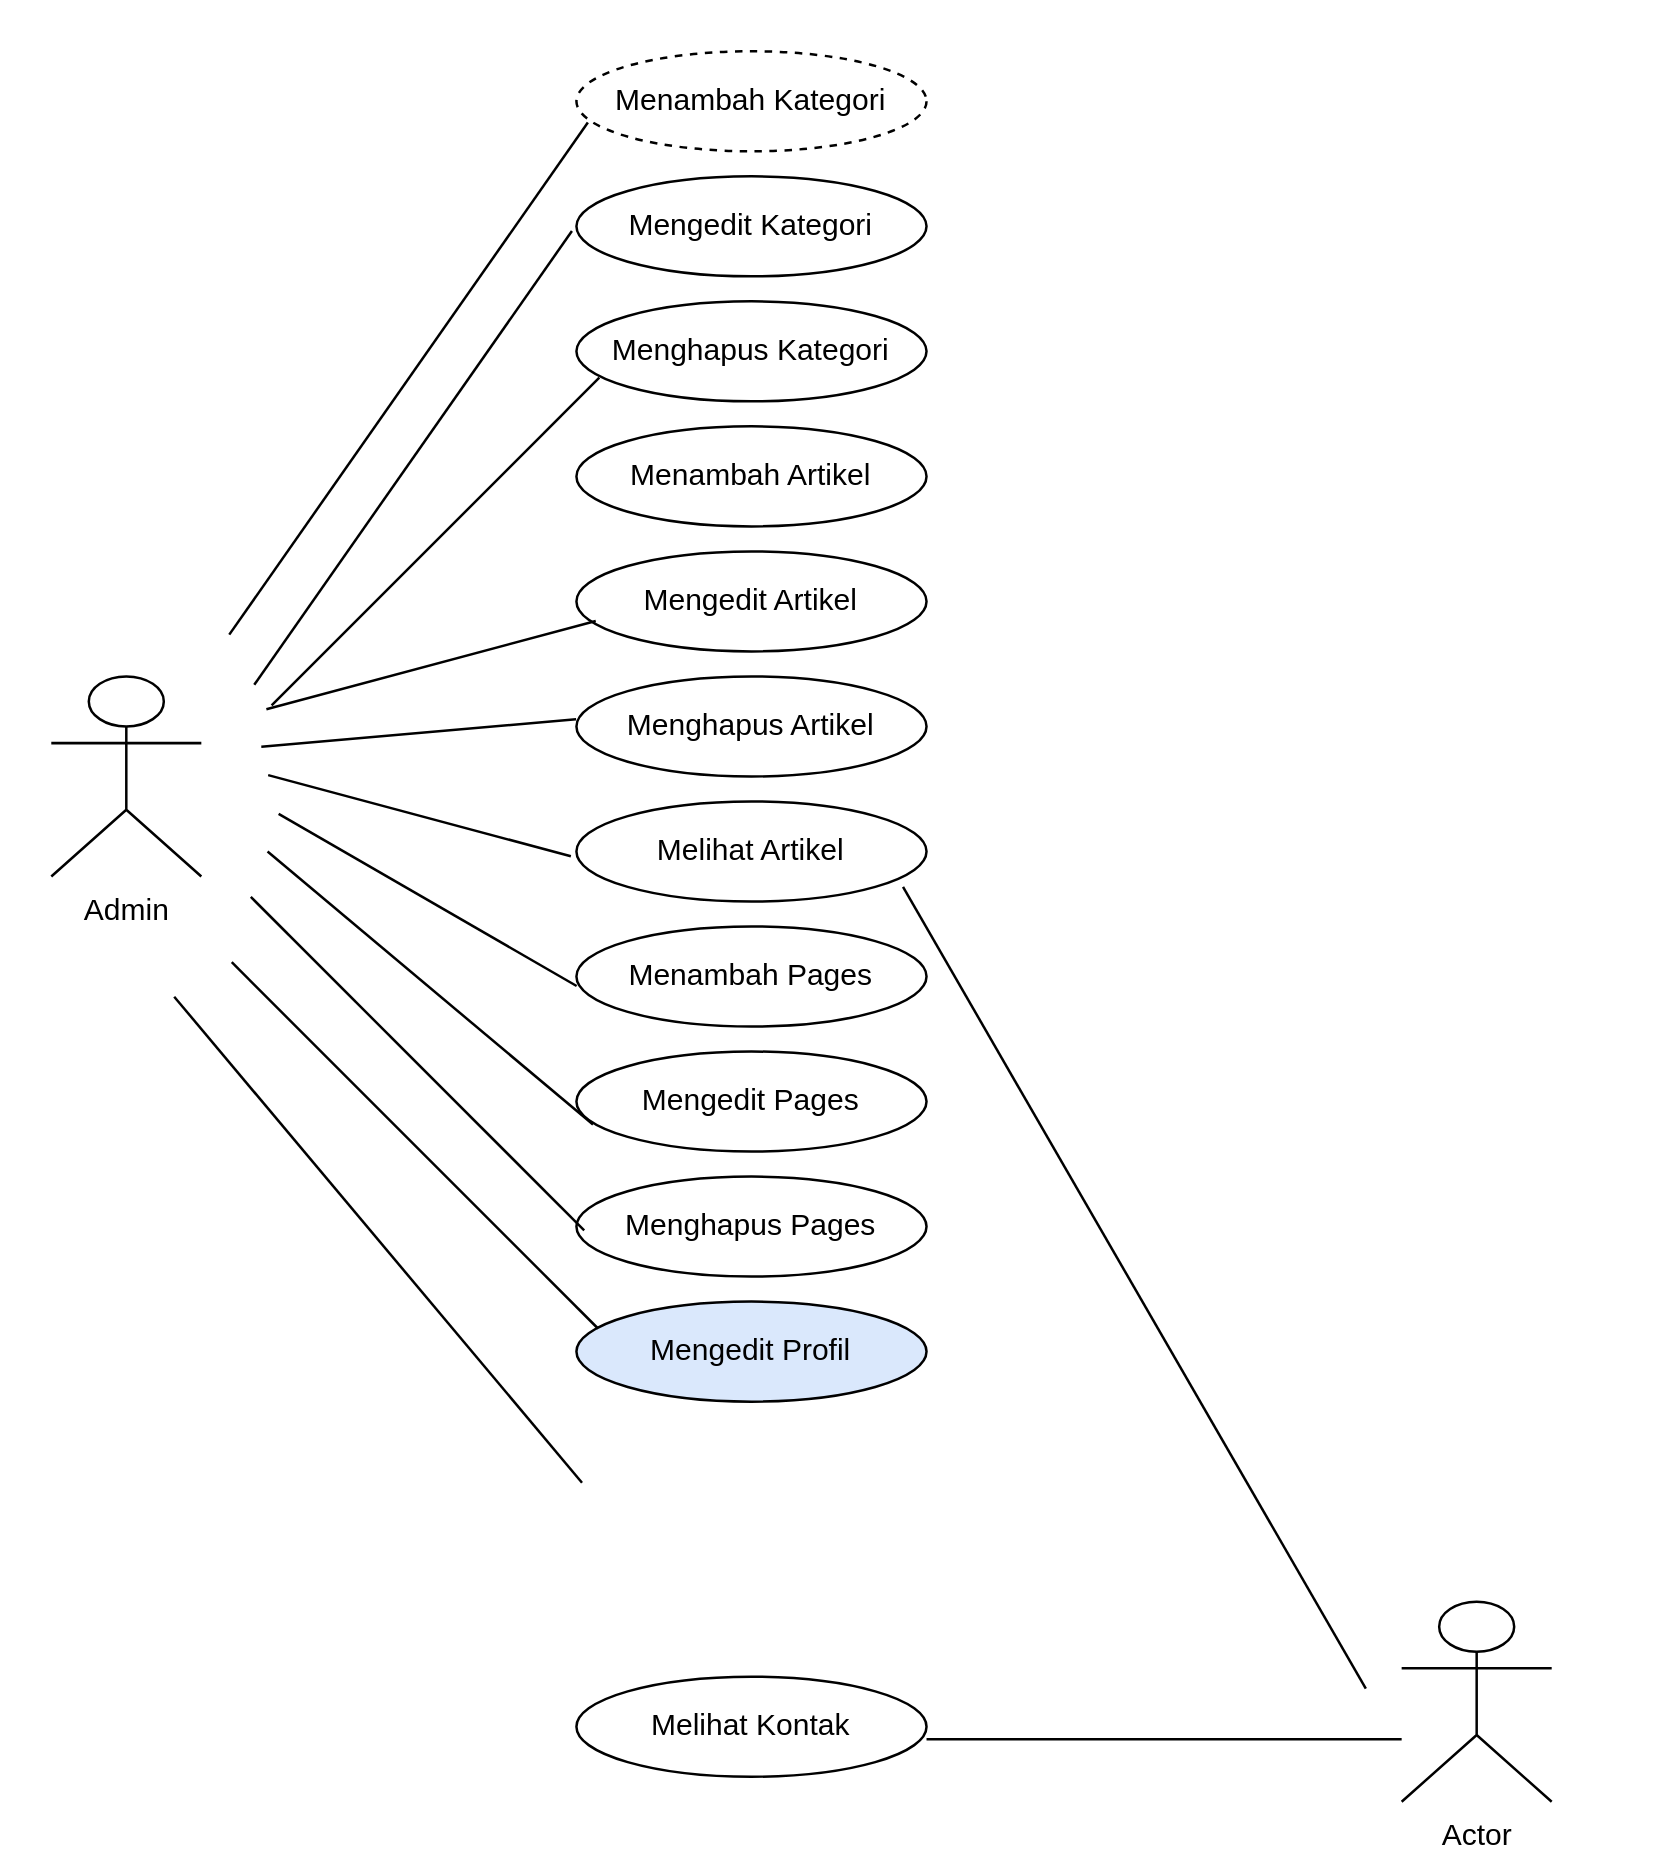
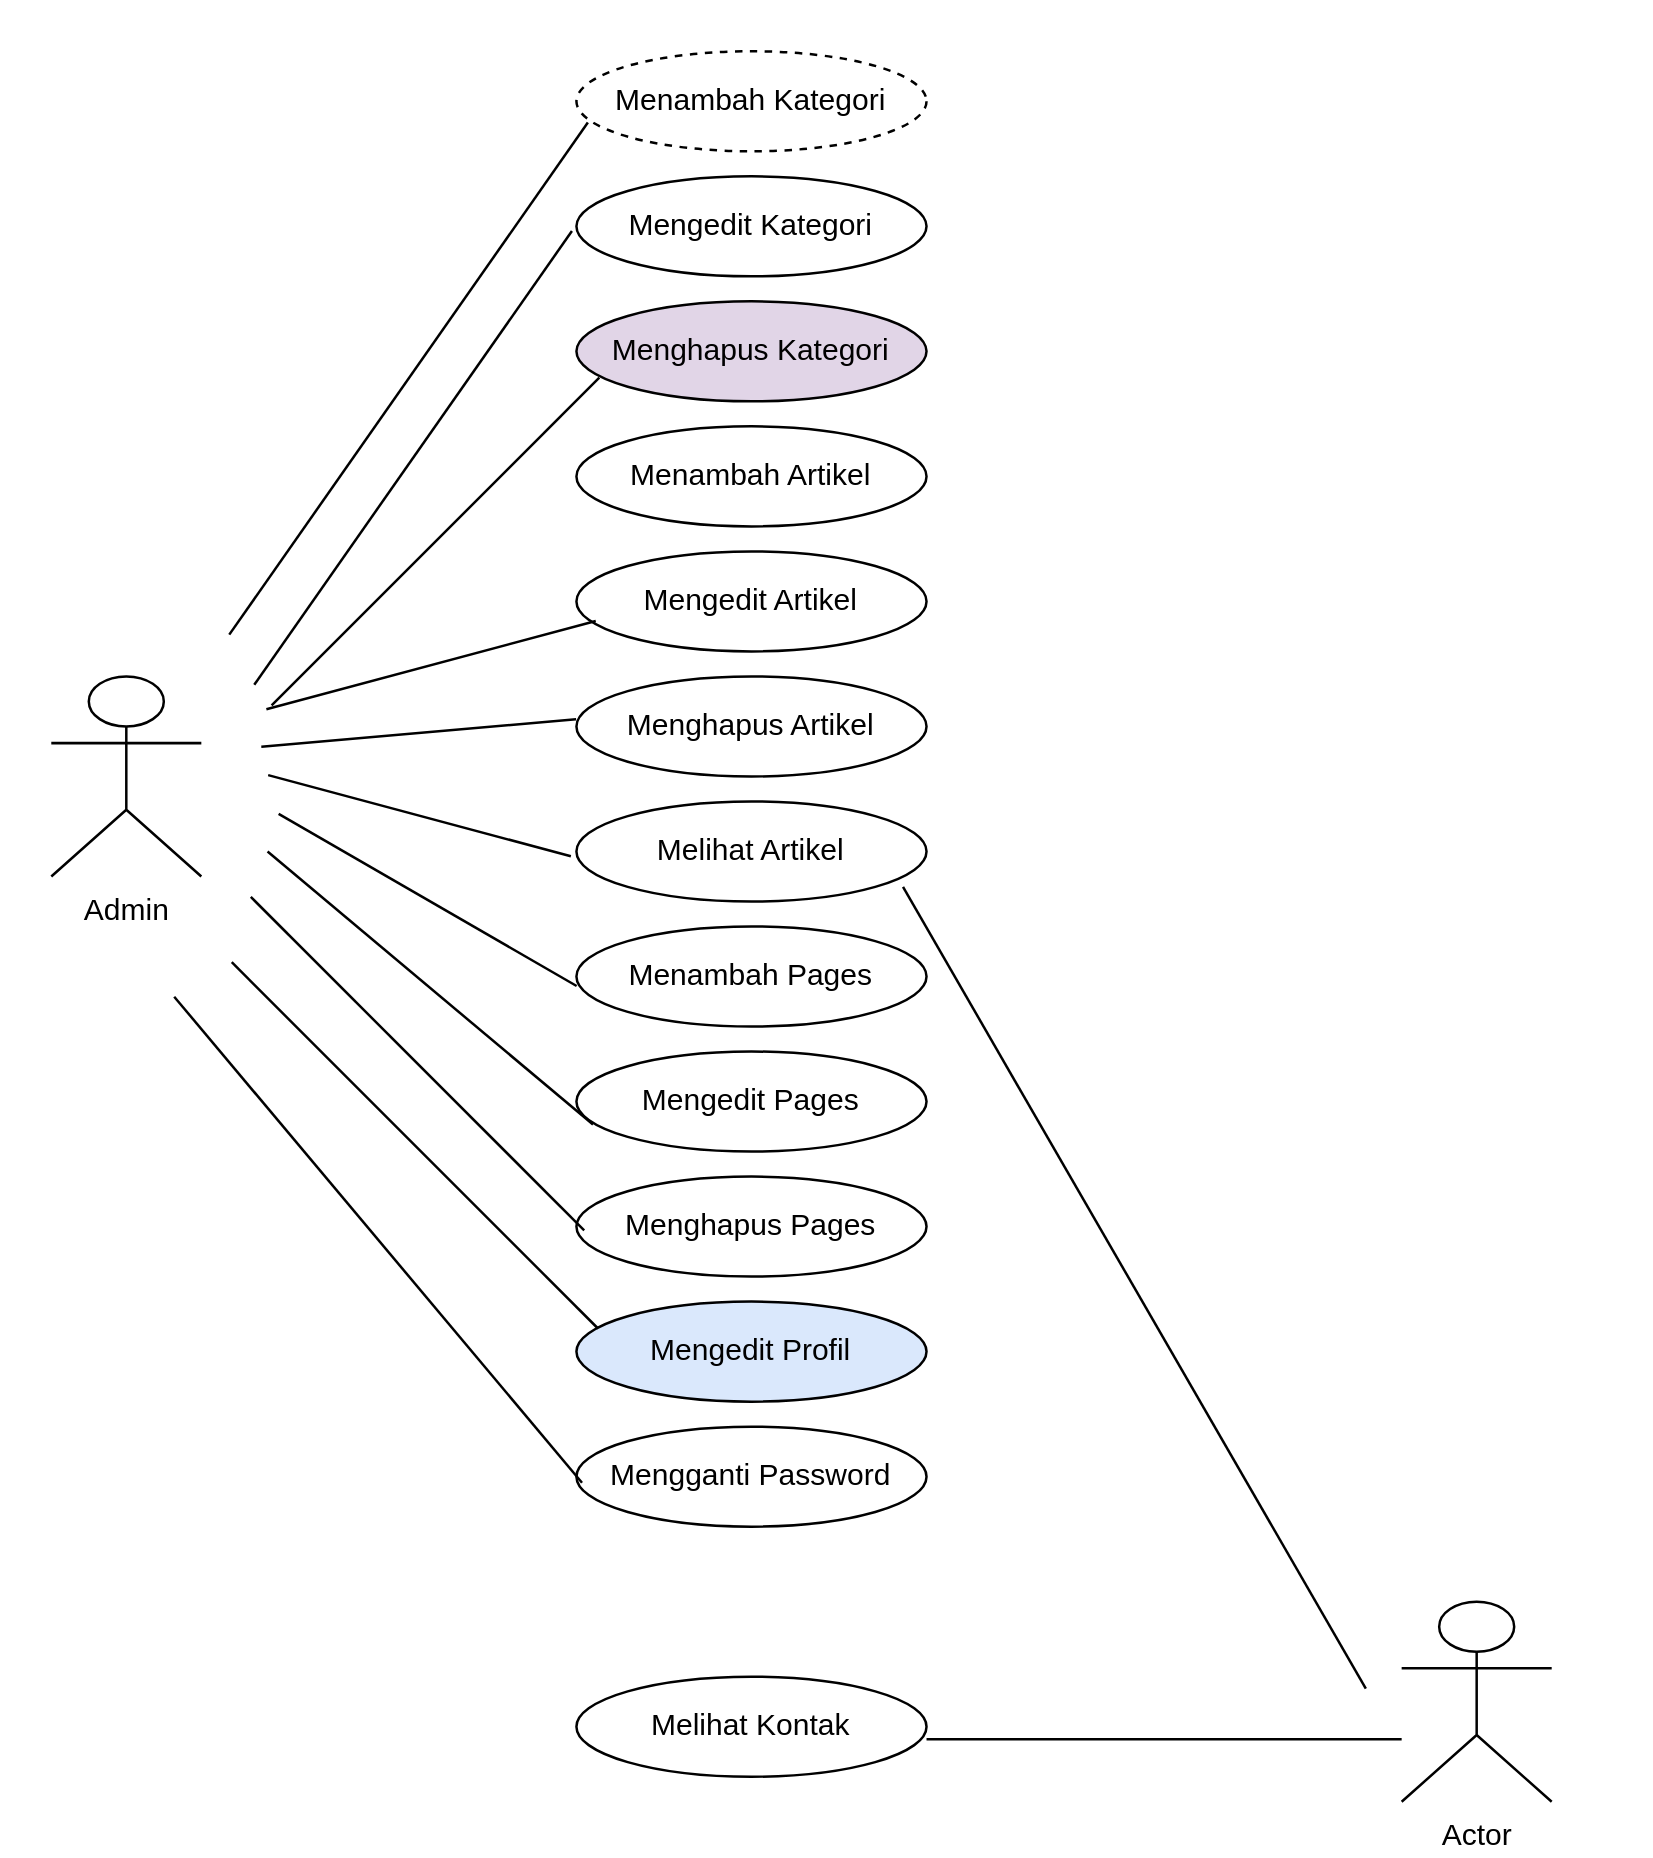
(751, 351) -> (751, 351)
none -> (751, 1476)
